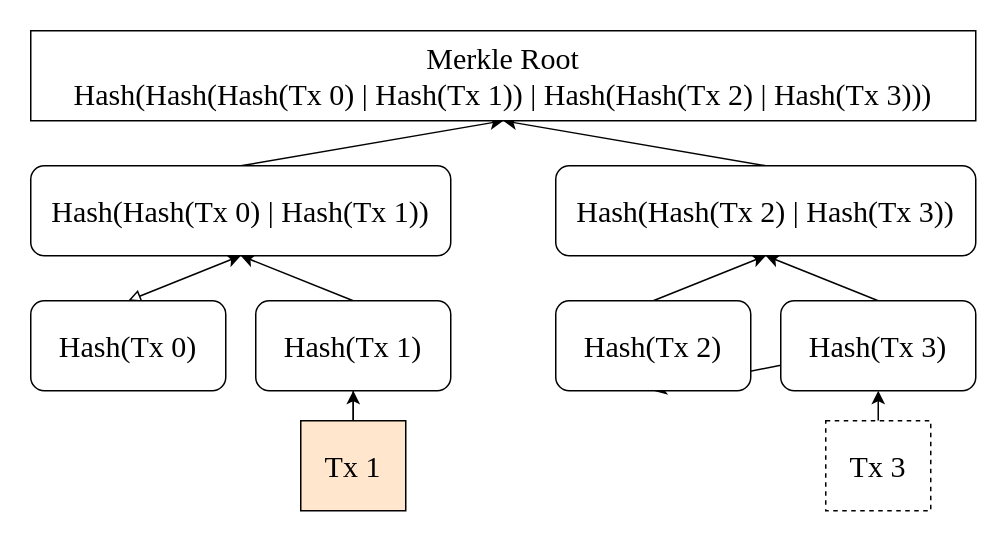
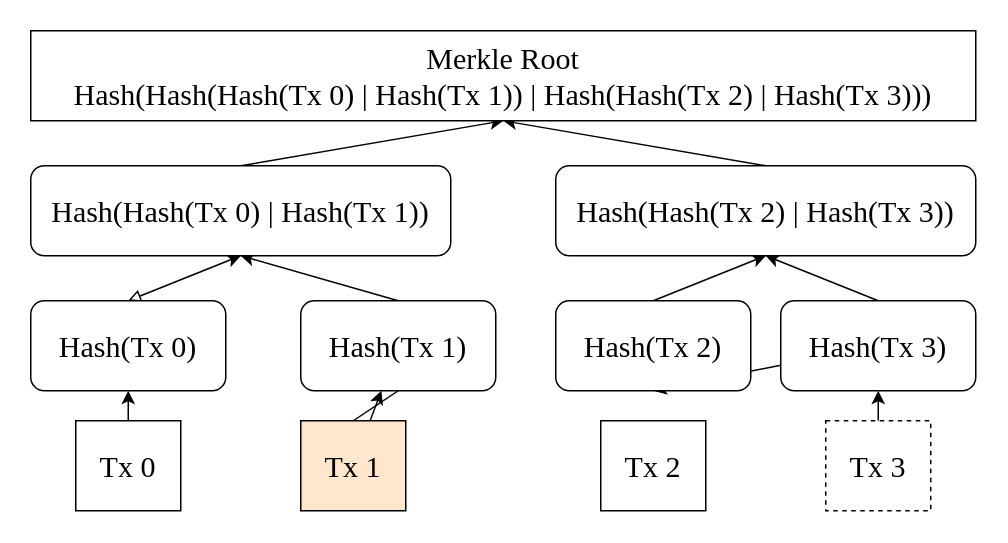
(353, 346) -> (398, 346)
none -> (128, 411)
none -> (128, 466)
none -> (653, 466)
